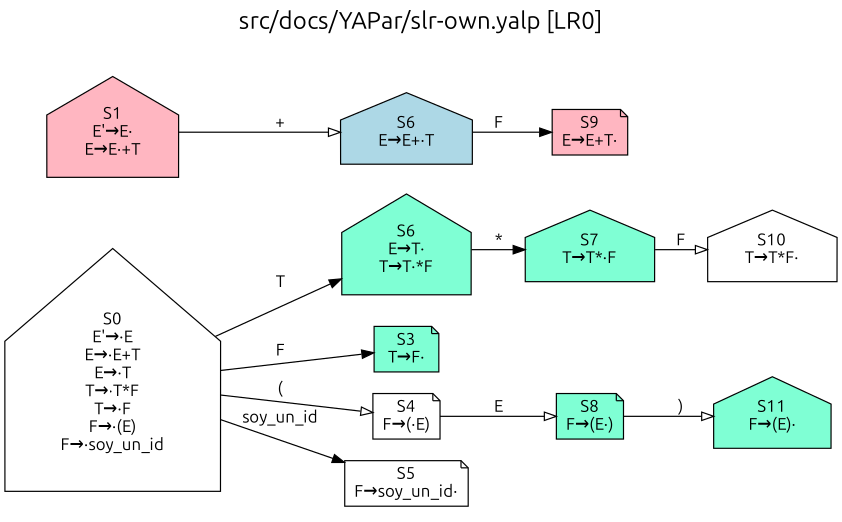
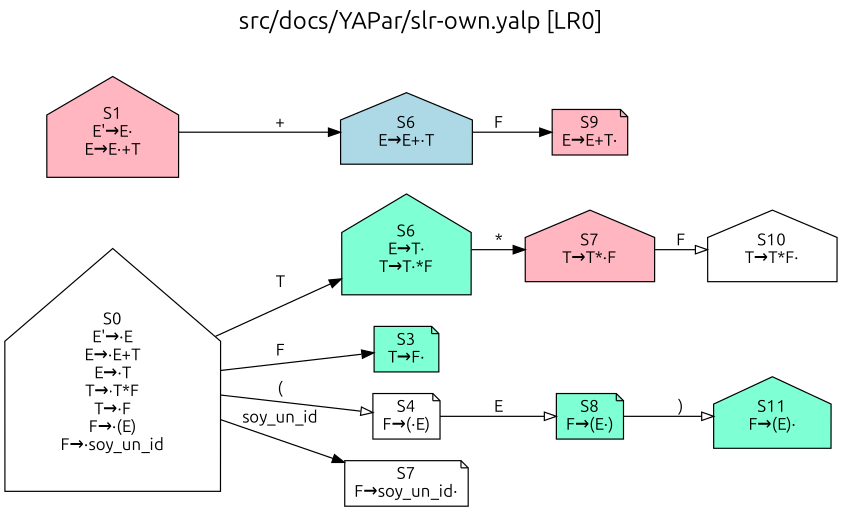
(254, 132) -> (254, 132)
(590, 250) -> (590, 250)
(406, 483) -> (406, 483)
